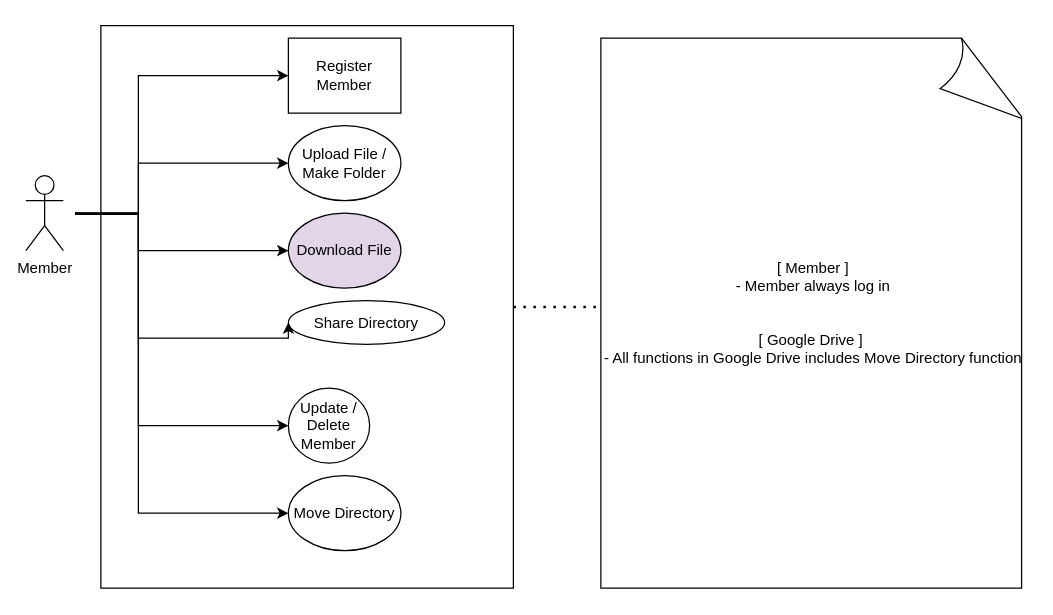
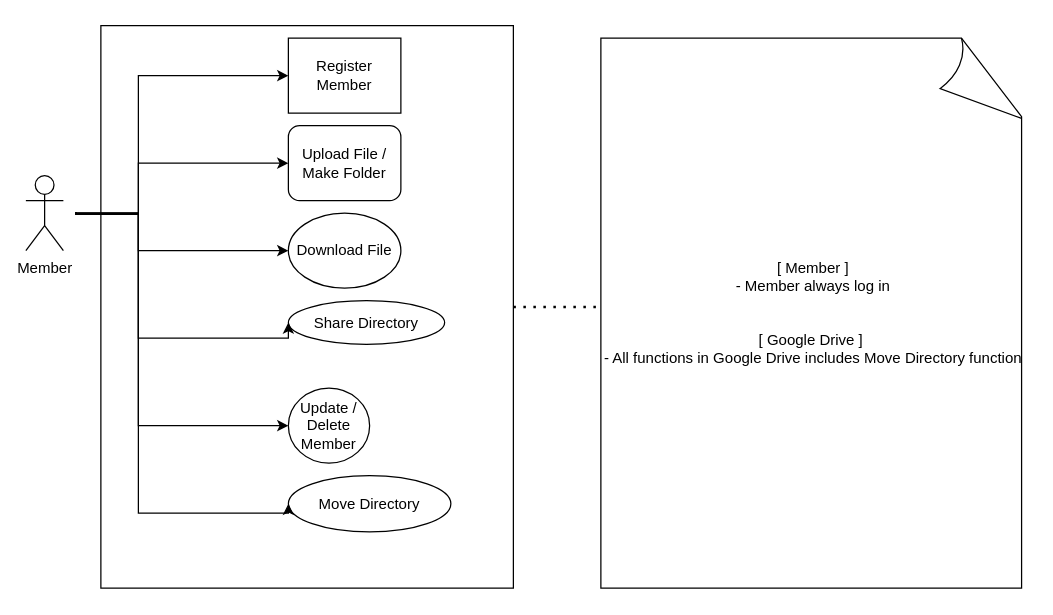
(344, 163) -> (344, 163)
(344, 251) -> (344, 251)
(344, 513) -> (369, 504)
